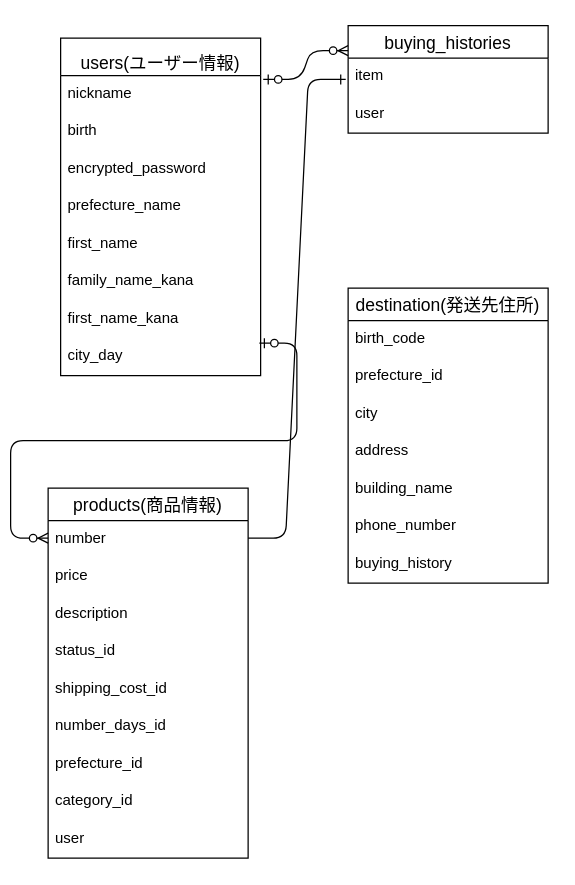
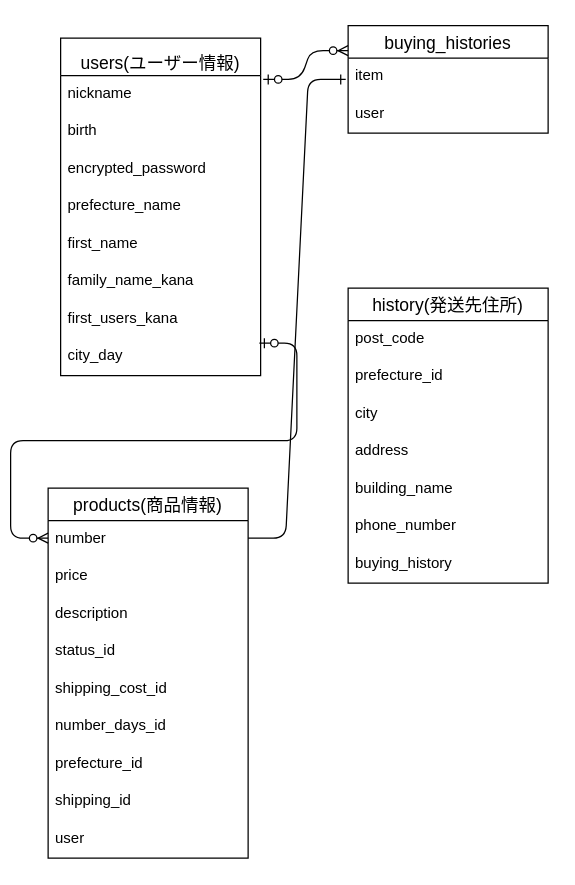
(448, 305) -> (448, 305)
(129, 318) -> (133, 318)
(395, 338) -> (393, 338)
(99, 800) -> (95, 800)
